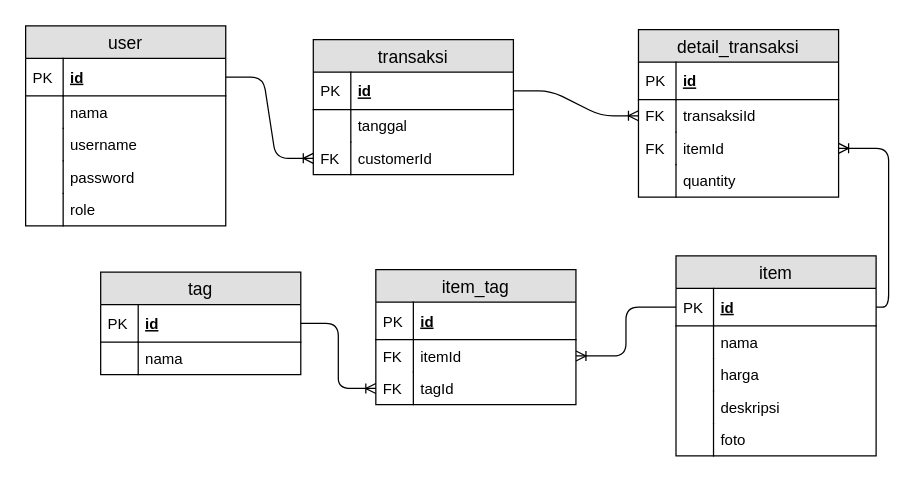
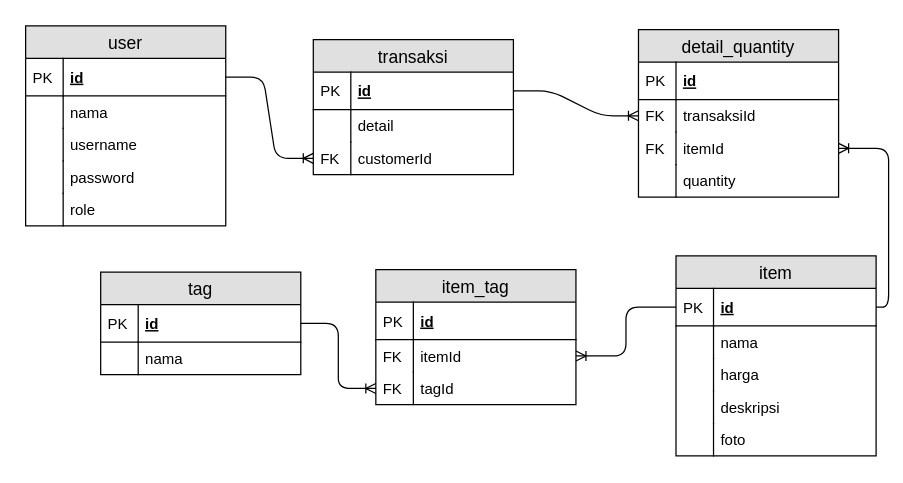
(738, 47) -> (738, 47)
(385, 126) -> (379, 126)
